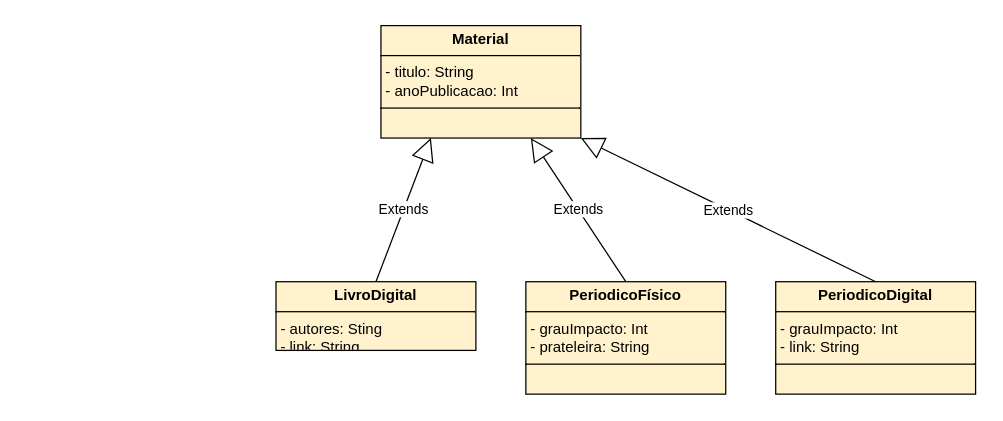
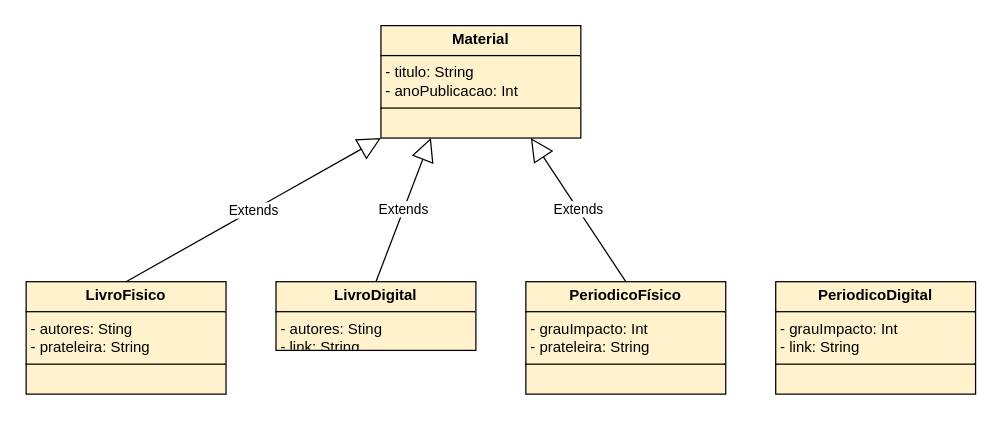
(738, 215) -> none
none -> (243, 216)
none -> (126, 338)
